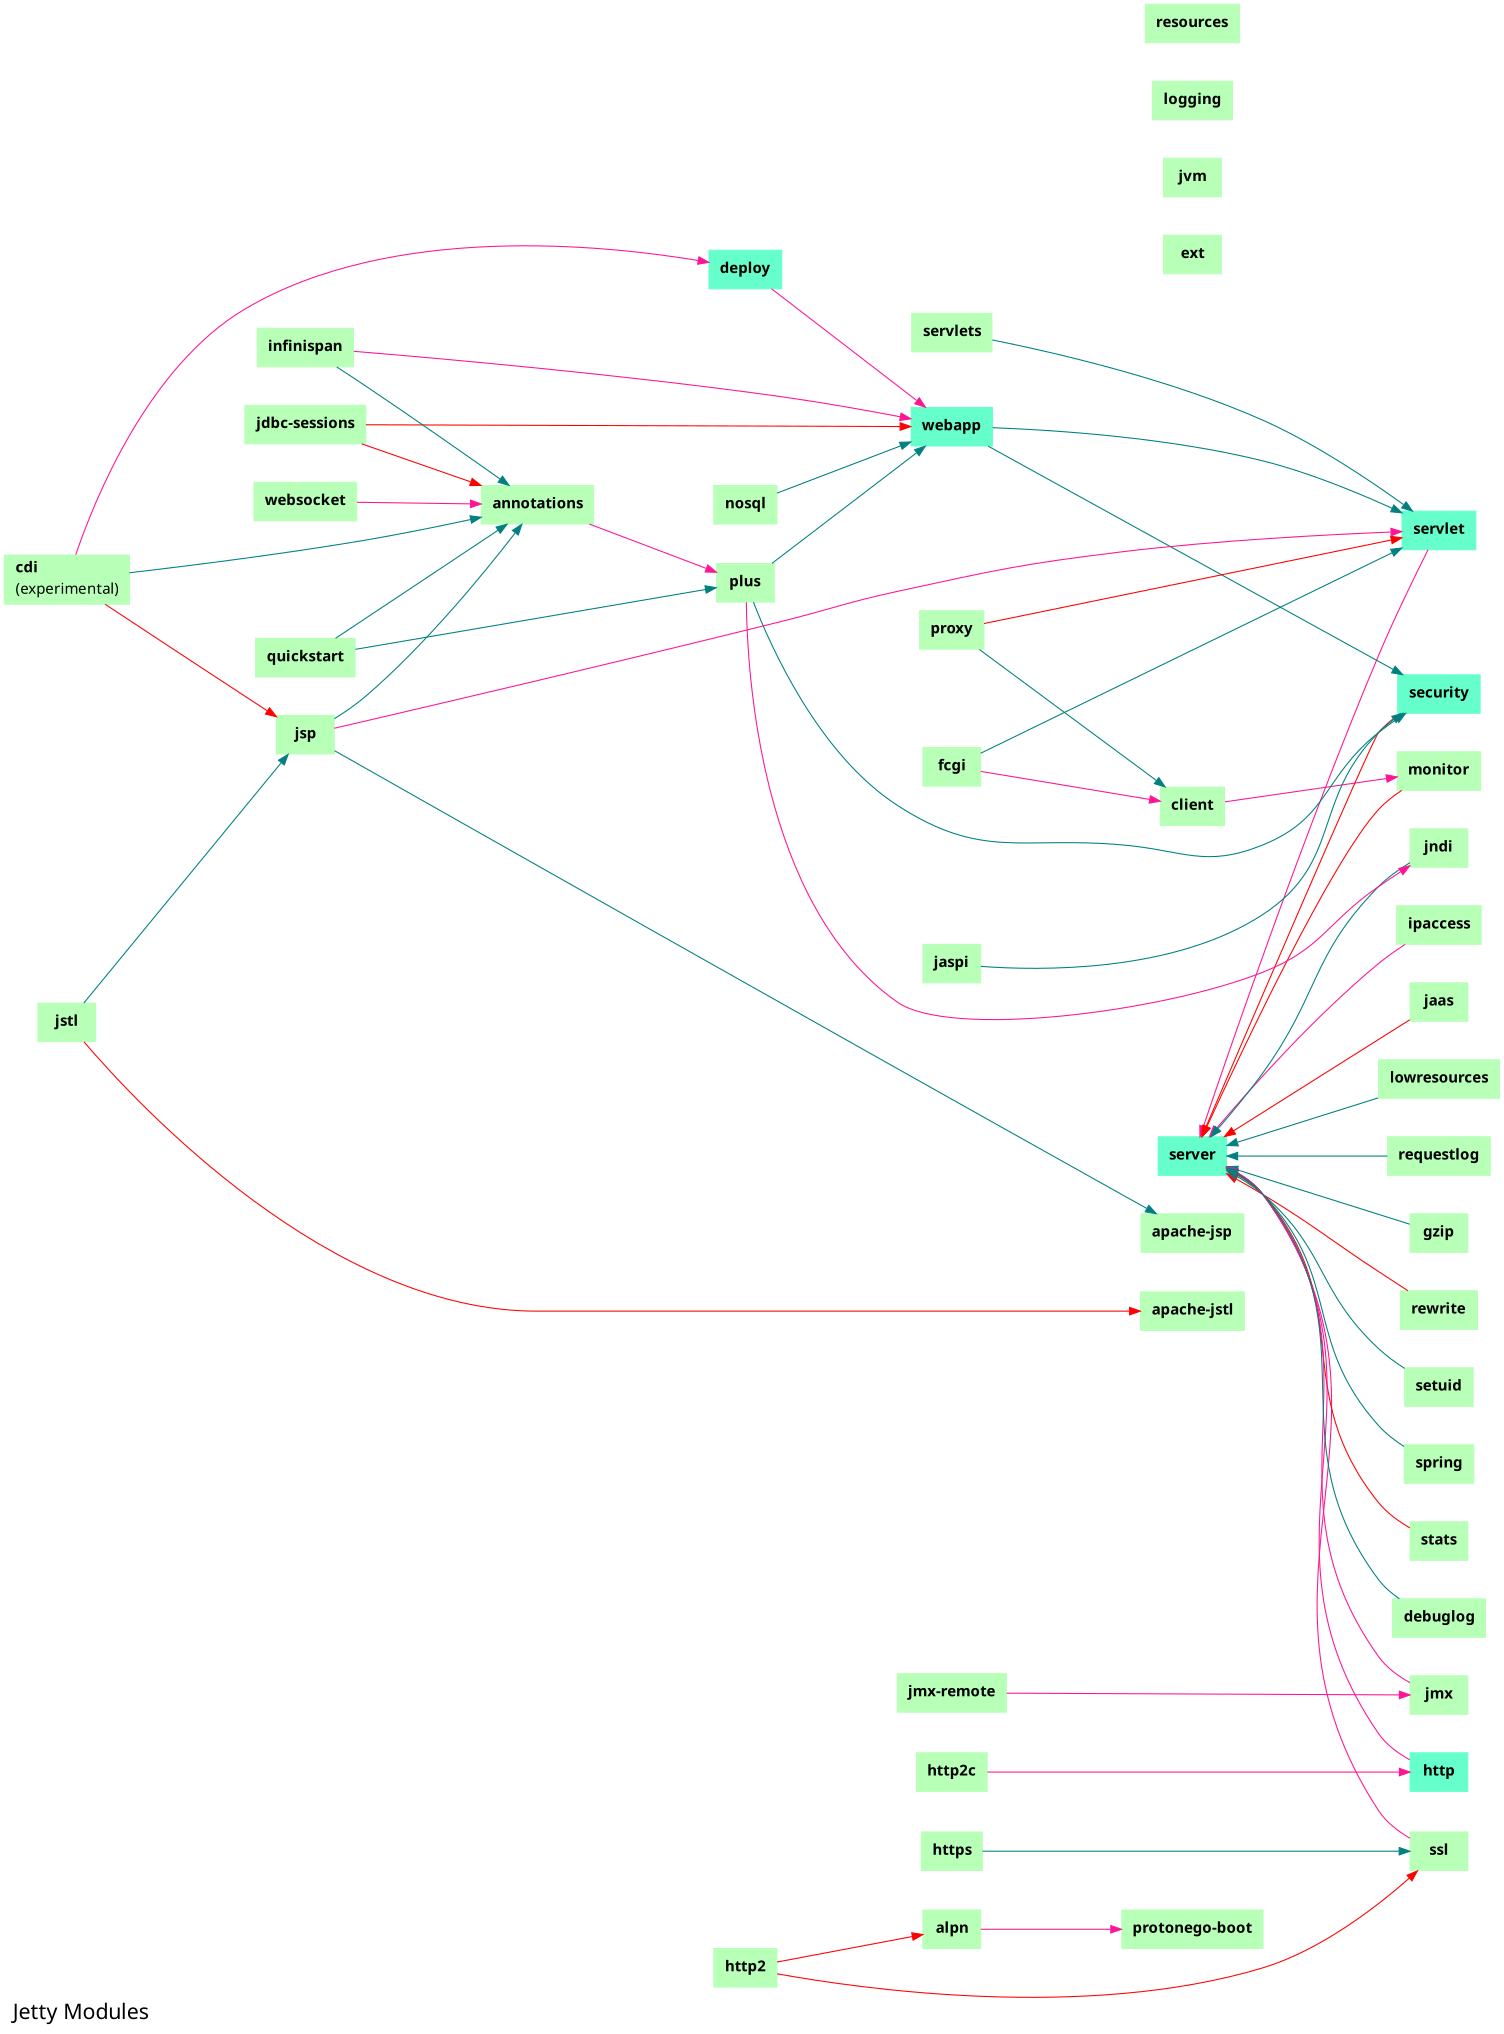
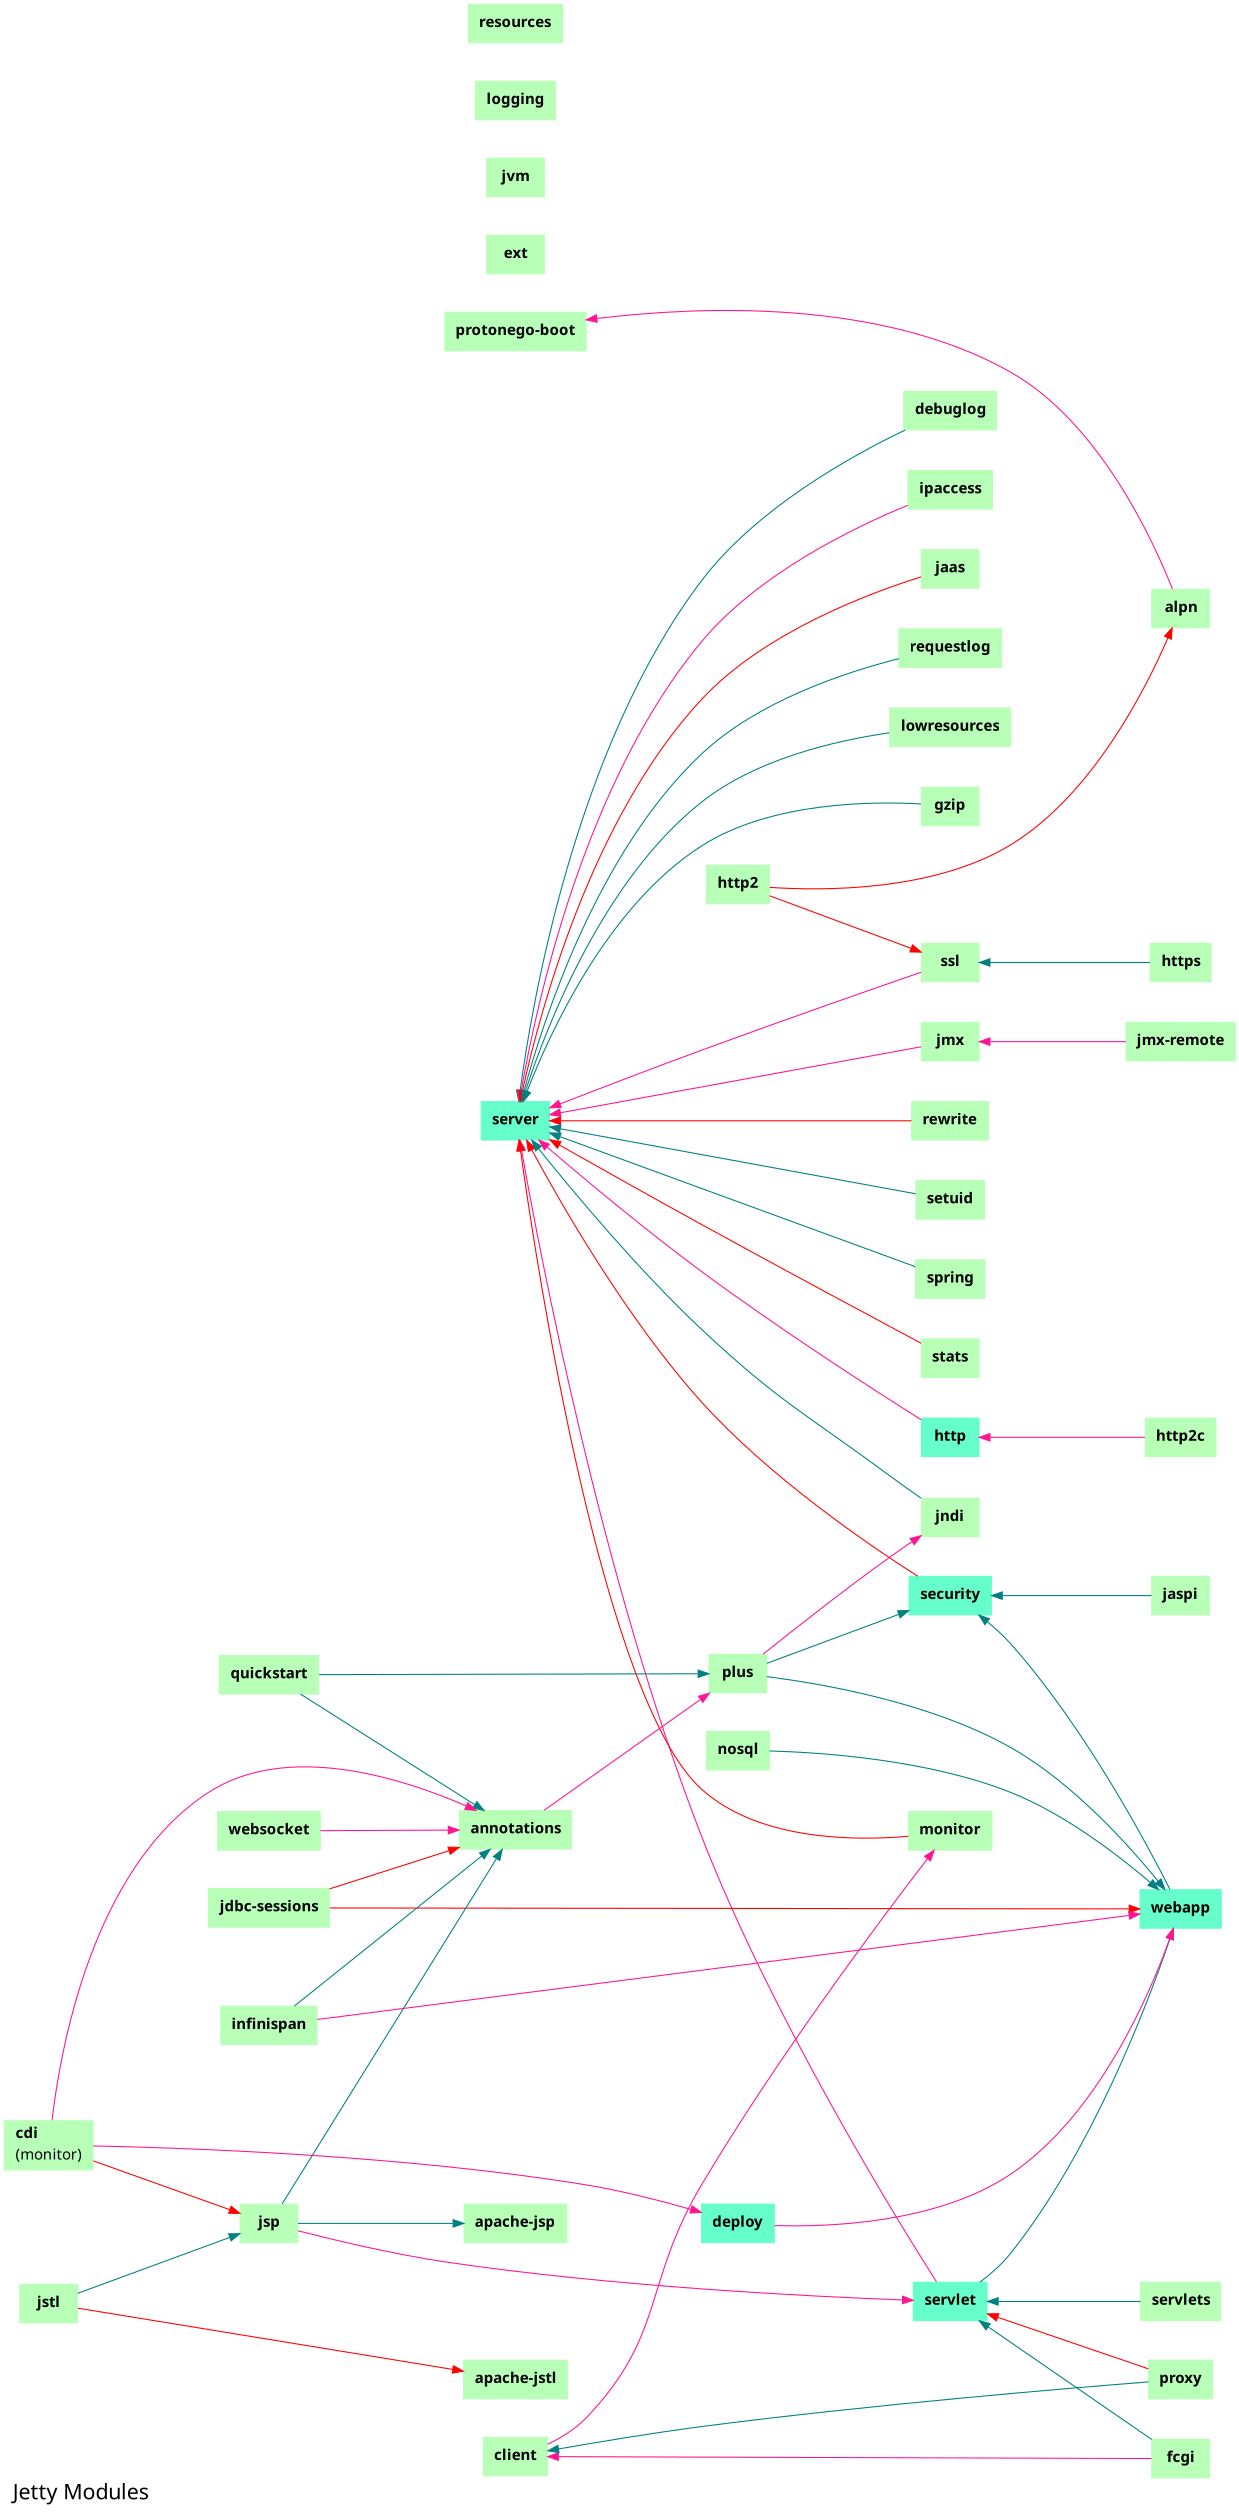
(1197, 447) -> (1093, 2121)
(301, 550) -> (168, 1826)
(67, 589) -> (49, 2155)
